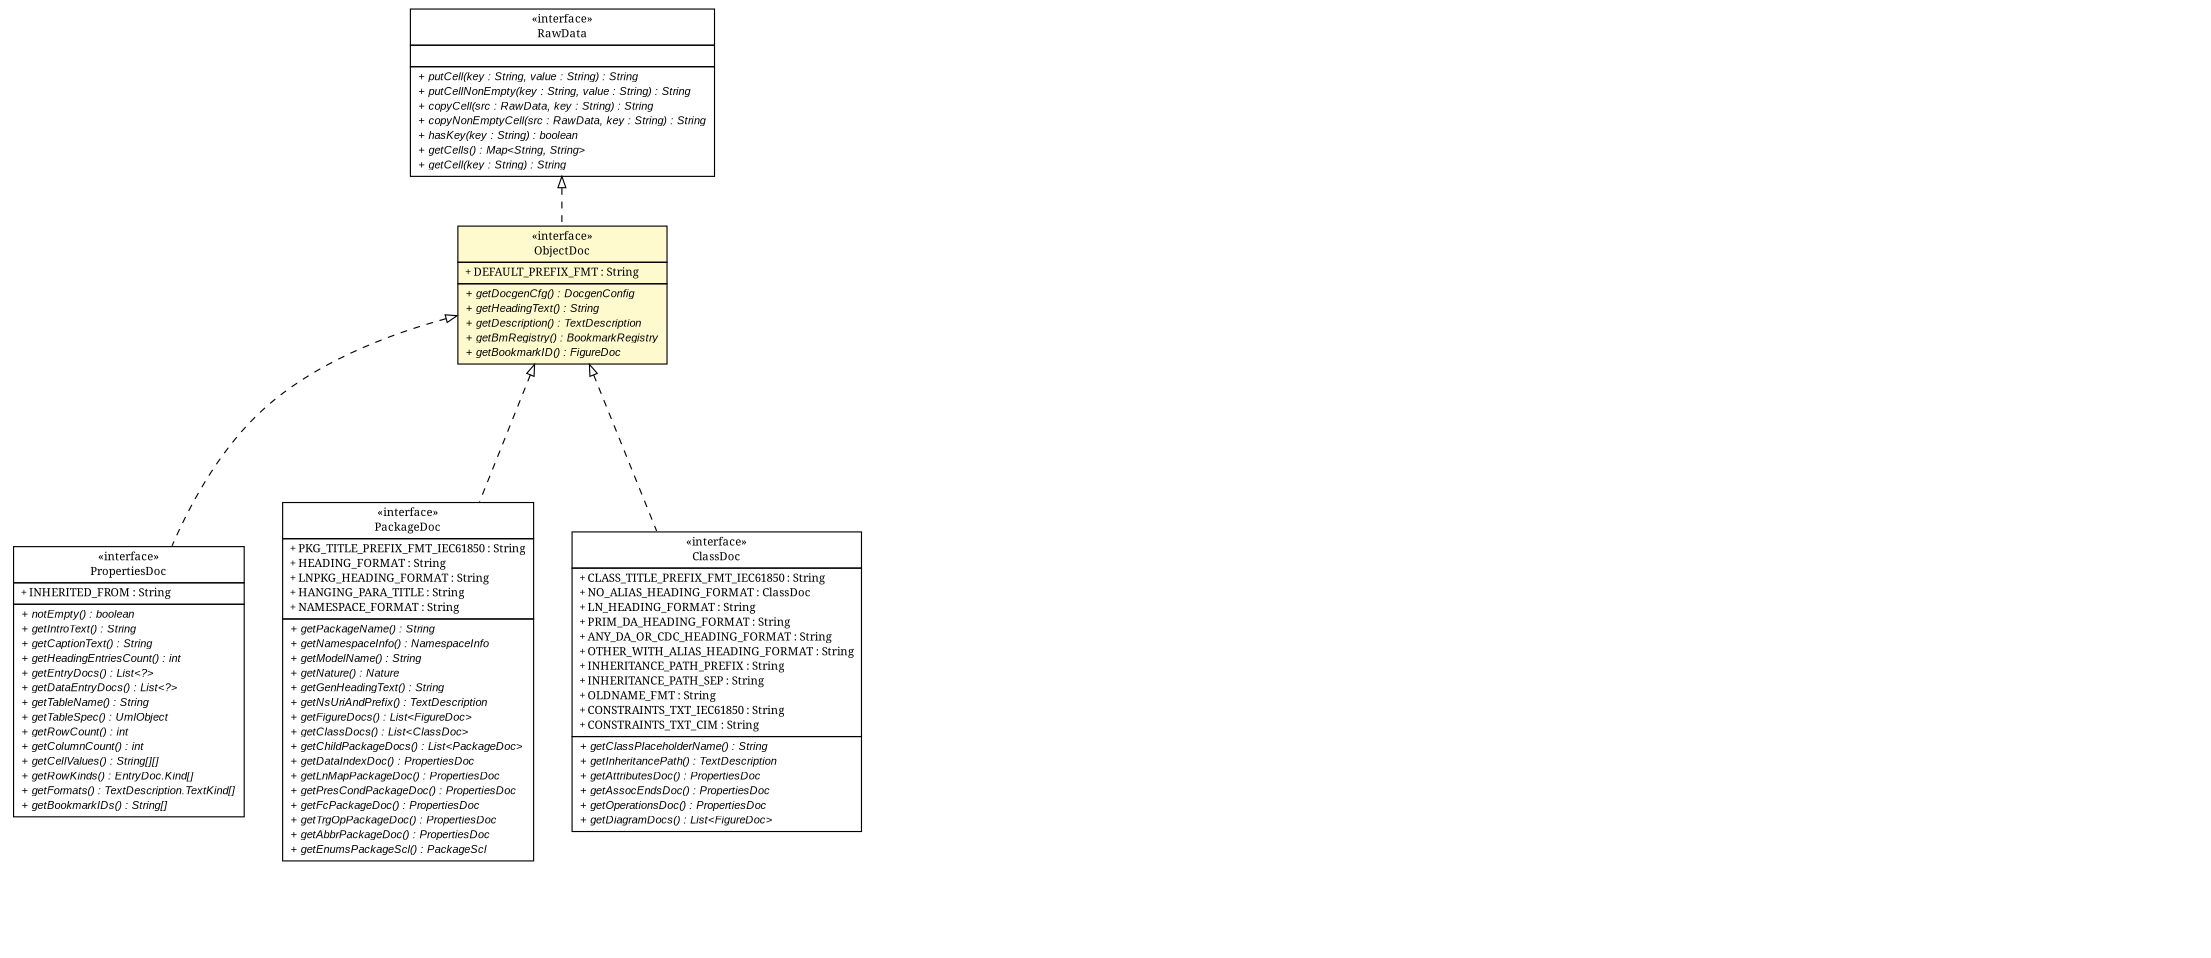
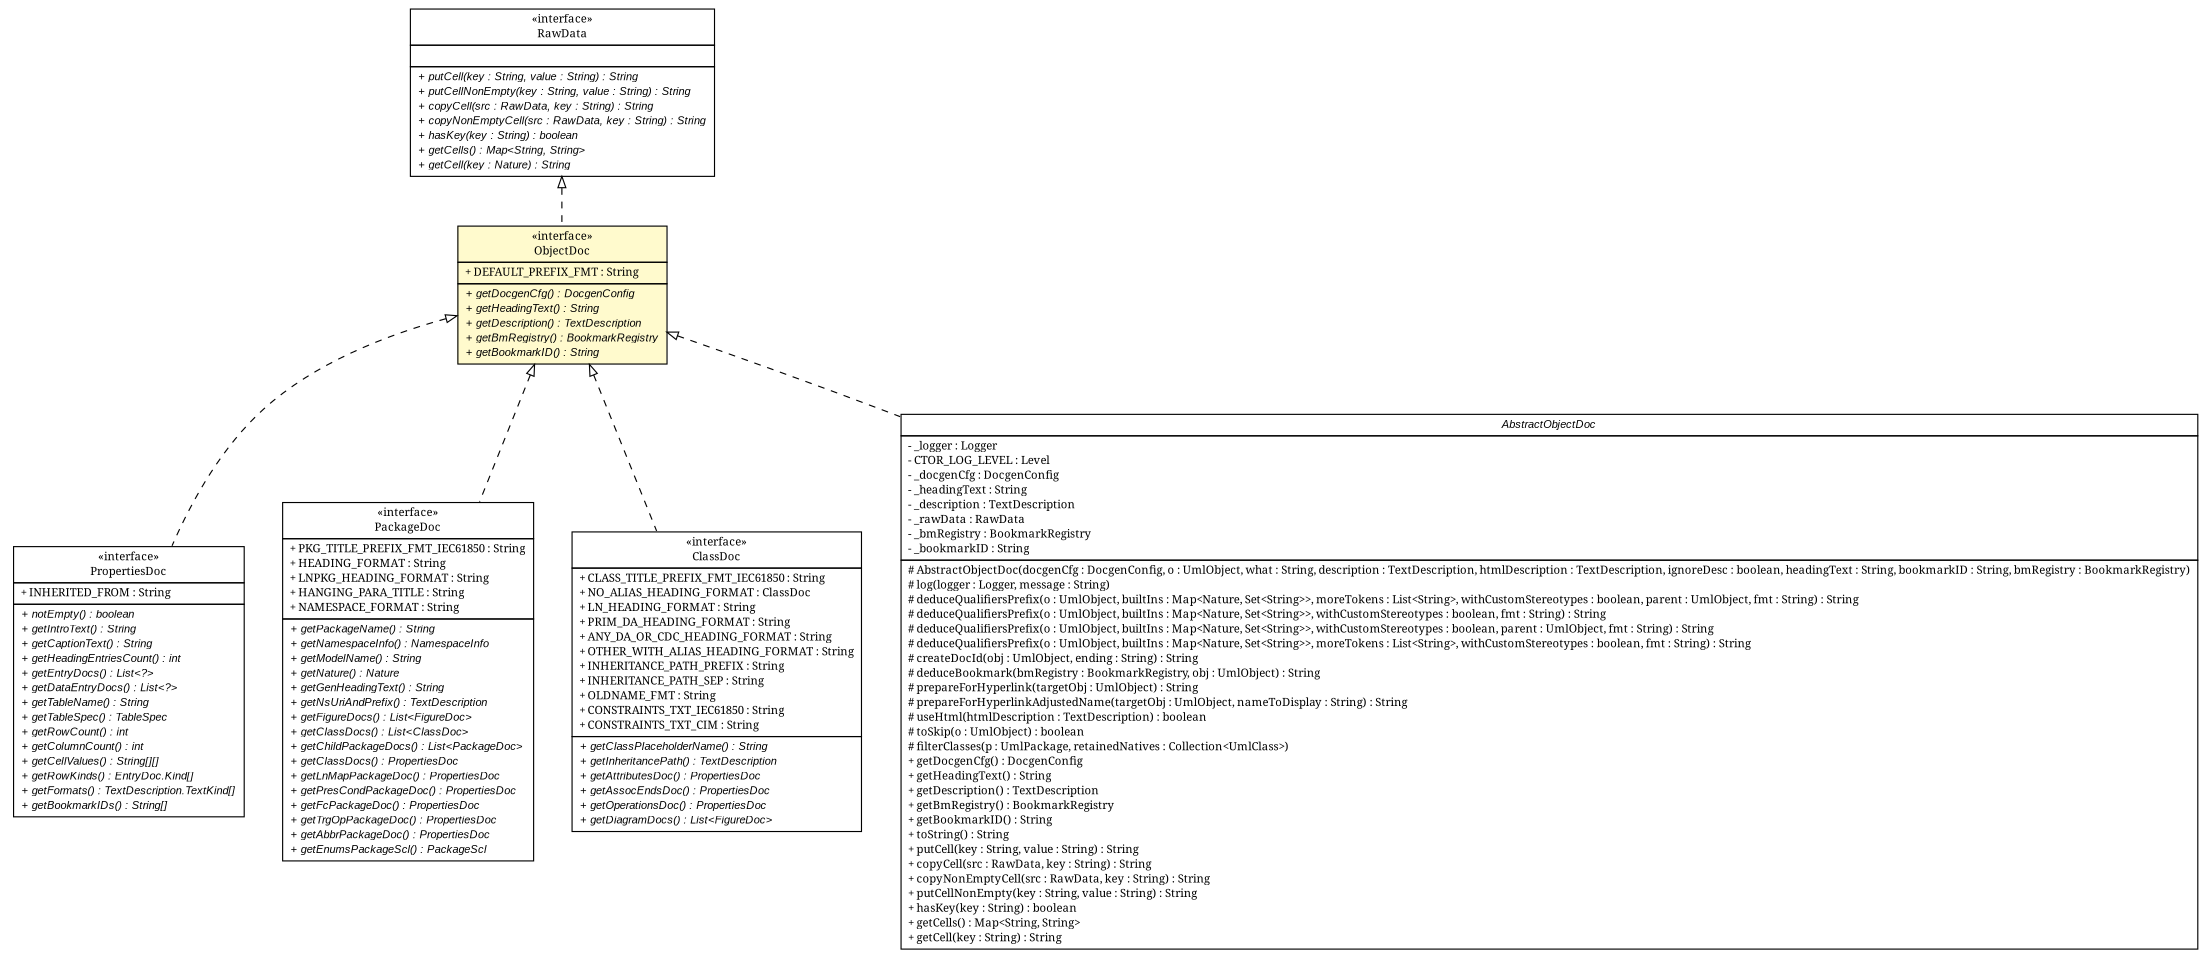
(492, 165) -> (495, 165)
(544, 353) -> (532, 353)
none -> (1549, 681)
(95, 717) -> (95, 717)
(383, 761) -> (375, 761)
